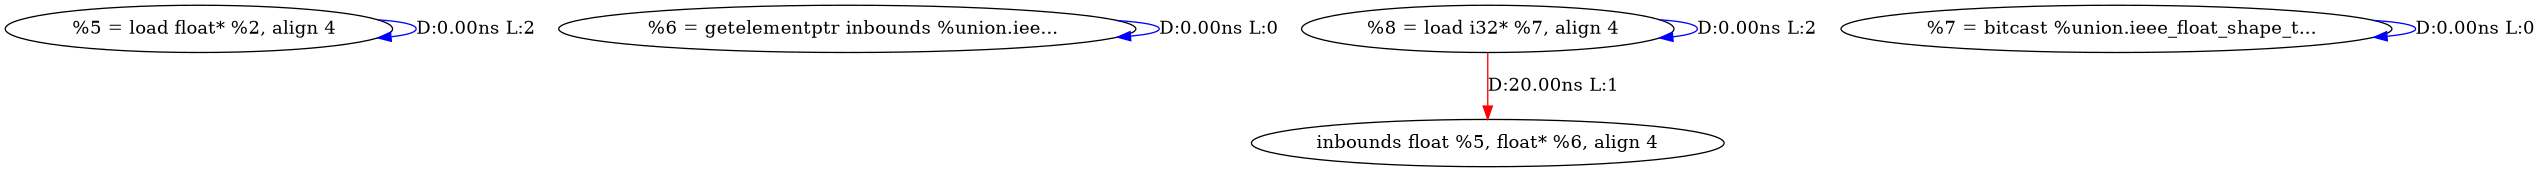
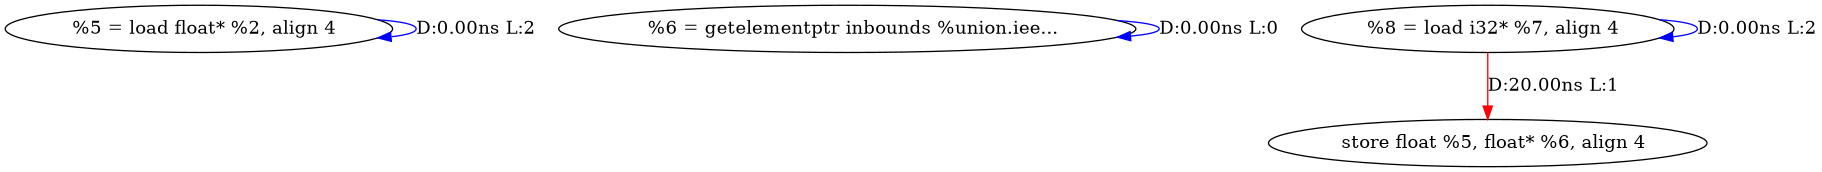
(2116, 29) -> none
(1488, 143) -> (1488, 143)
